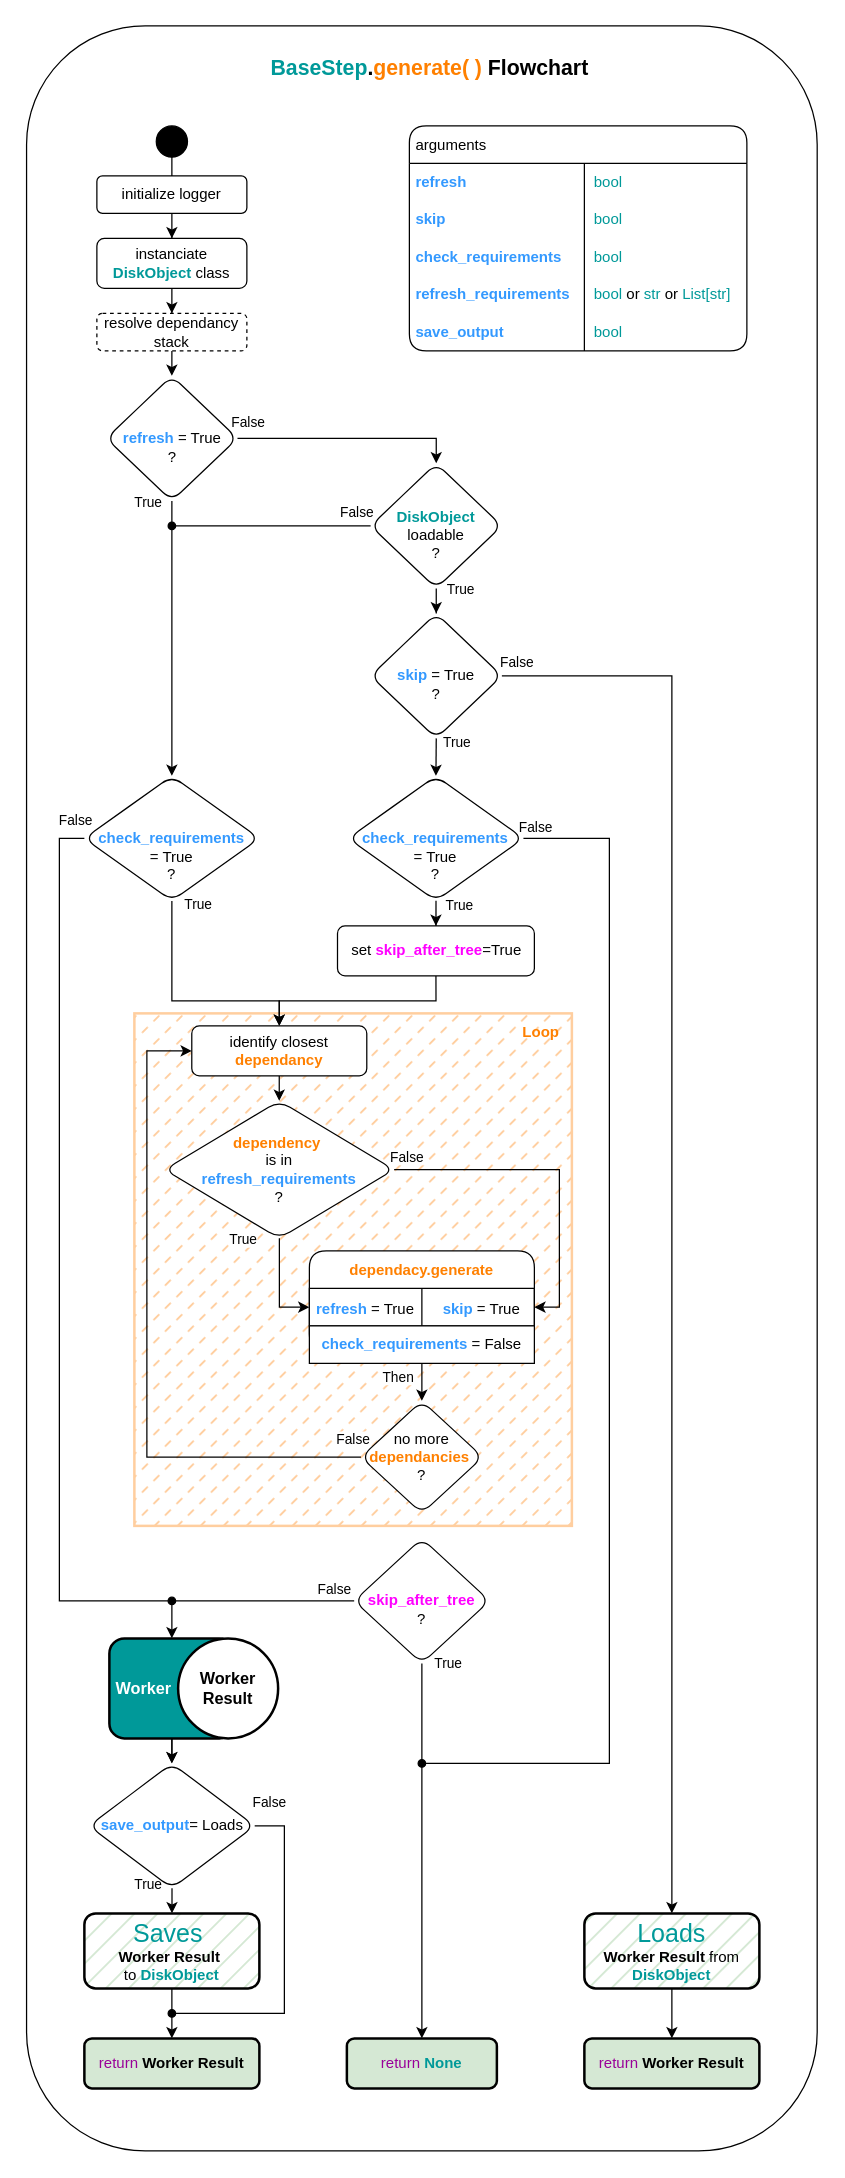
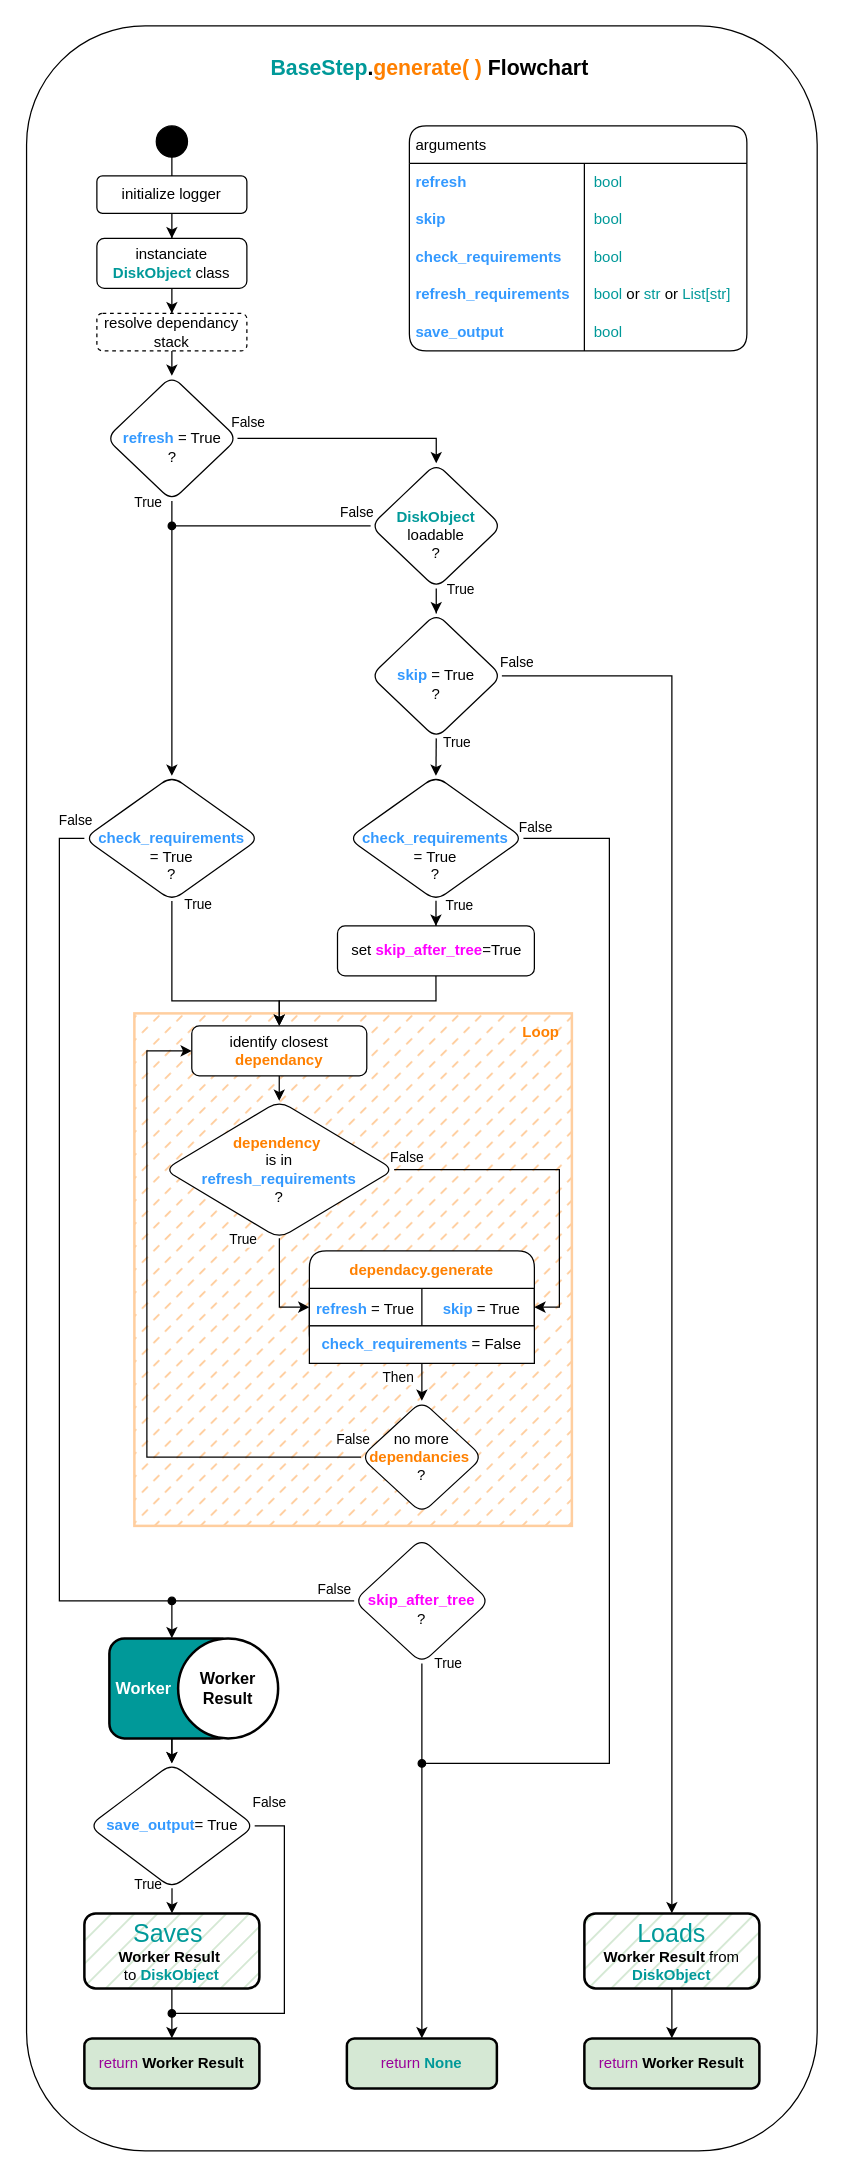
(173, 1826) -> (173, 1826)
